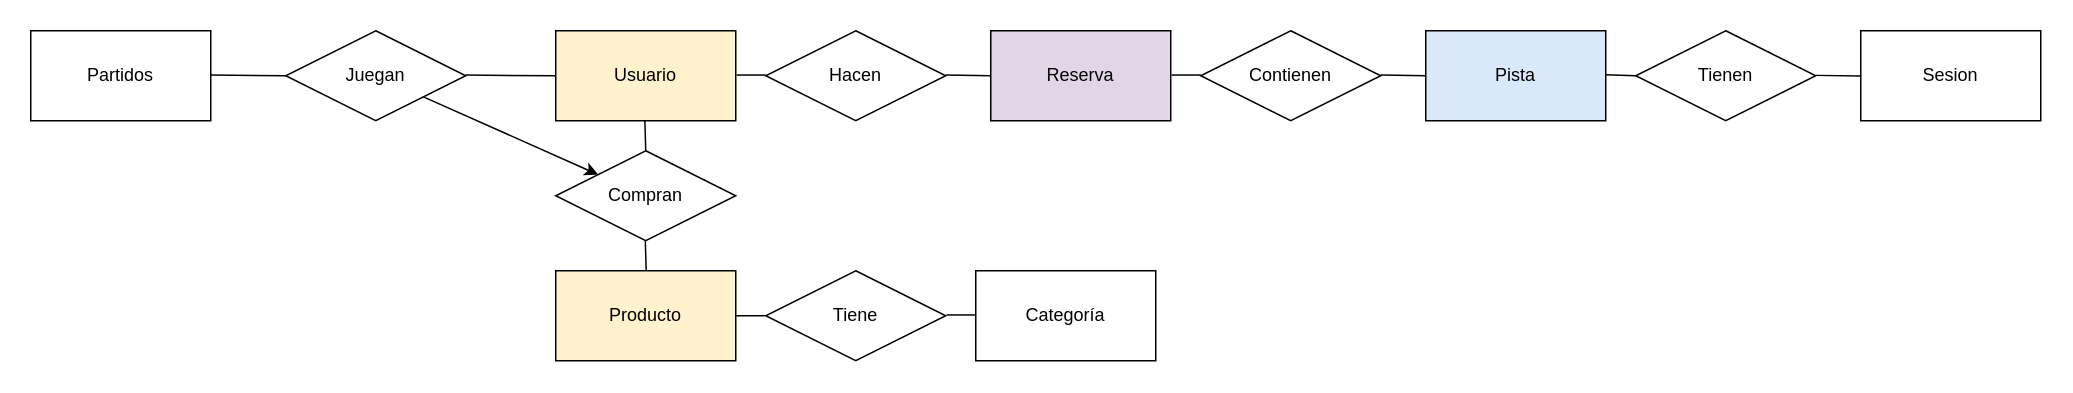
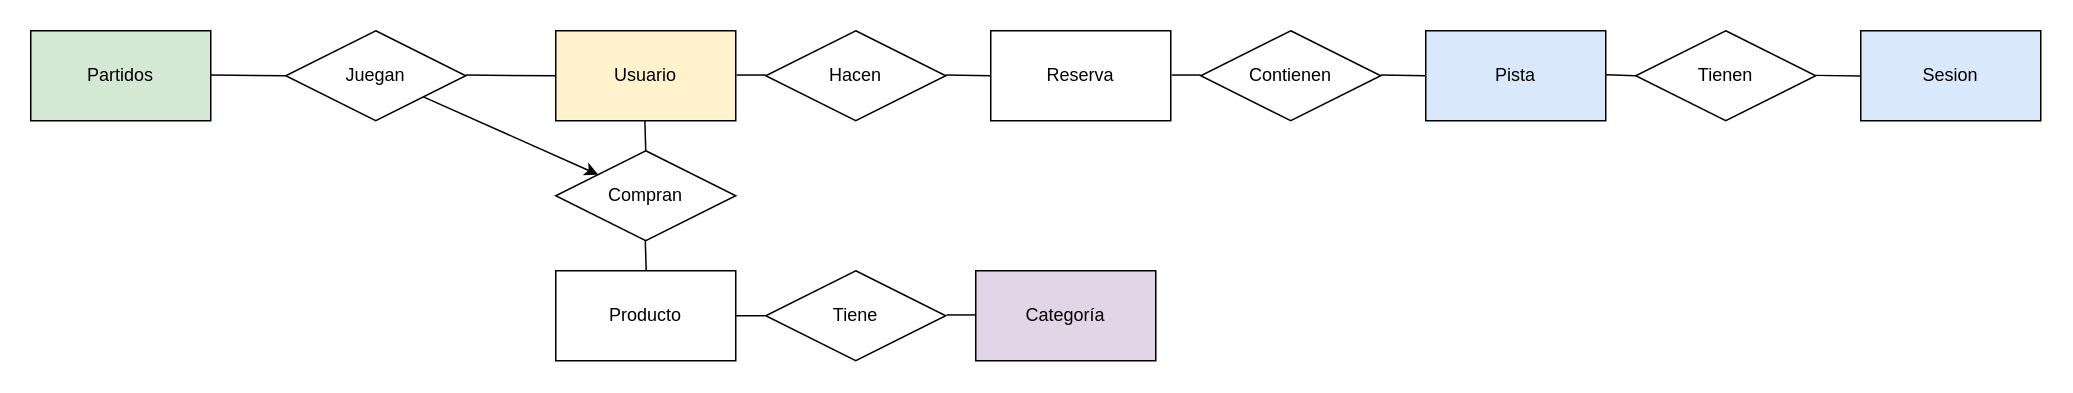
(121, 76) -> (121, 76)
(1081, 76) -> (1081, 76)
(1951, 76) -> (1951, 76)
(646, 316) -> (646, 316)
(1066, 316) -> (1066, 316)
